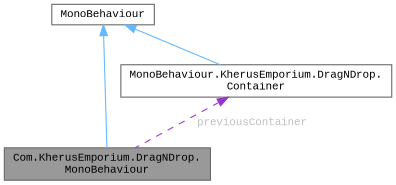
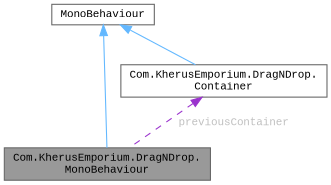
(256, 81) -> (224, 81)
